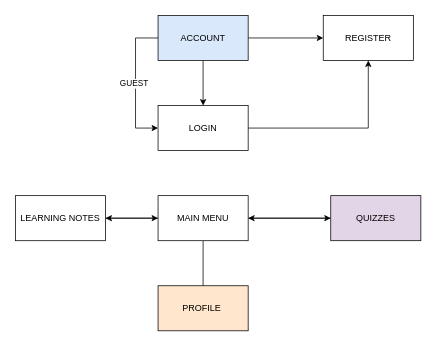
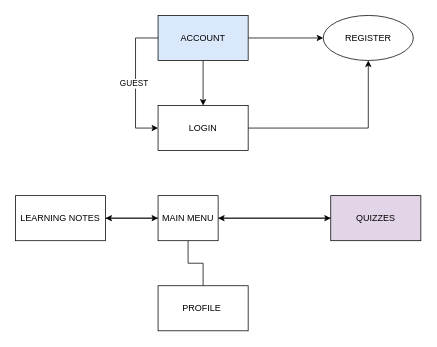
(368, 38) -> (368, 38)
(203, 218) -> (188, 218)
(203, 308) -> (203, 308)
